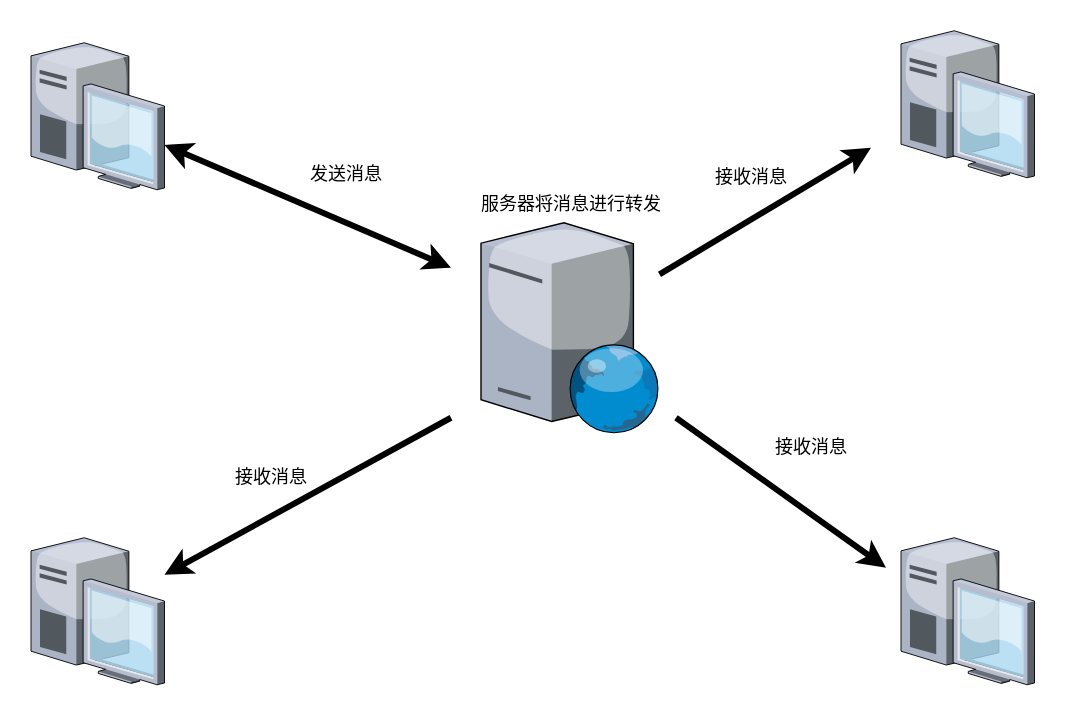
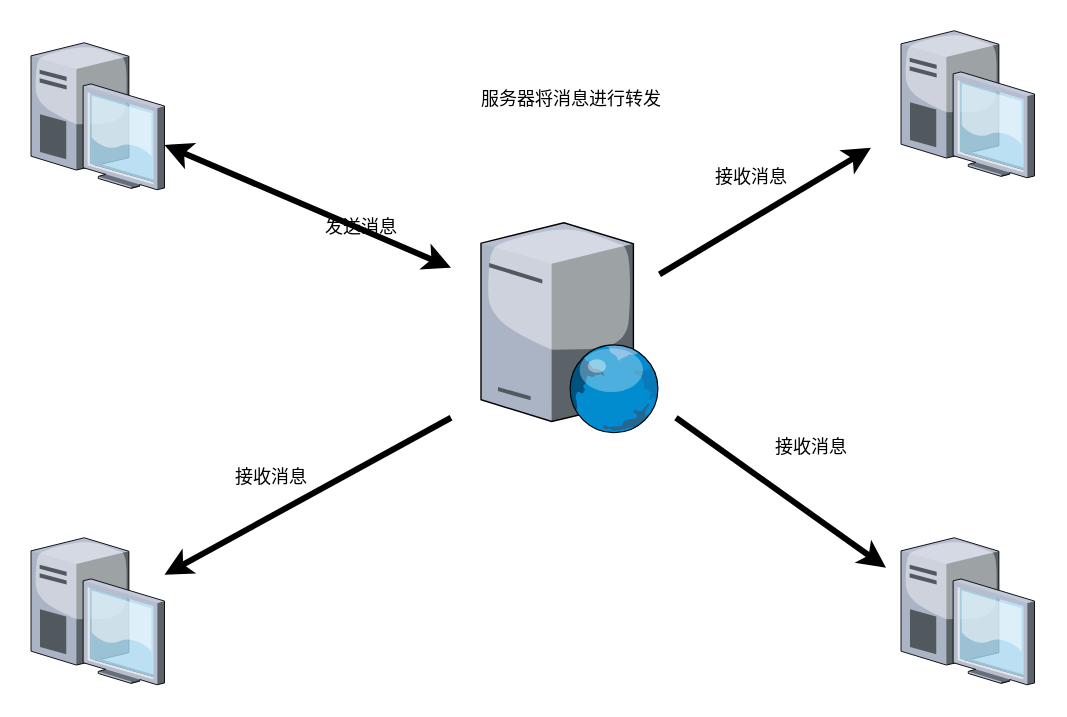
(346, 175) -> (361, 227)
(570, 205) -> (570, 100)
